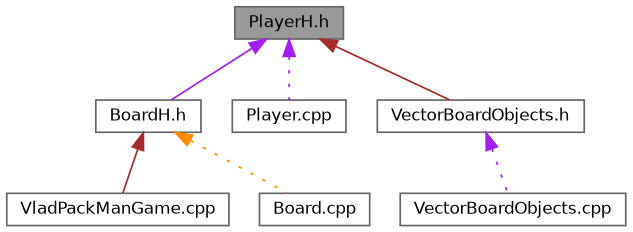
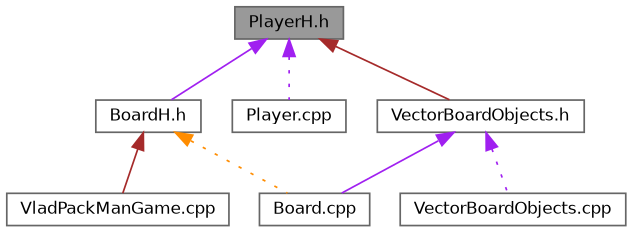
none -> (390, 167)
